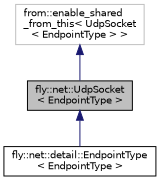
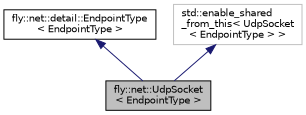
(80, 25) -> (238, 25)
(80, 134) -> (123, 64)
